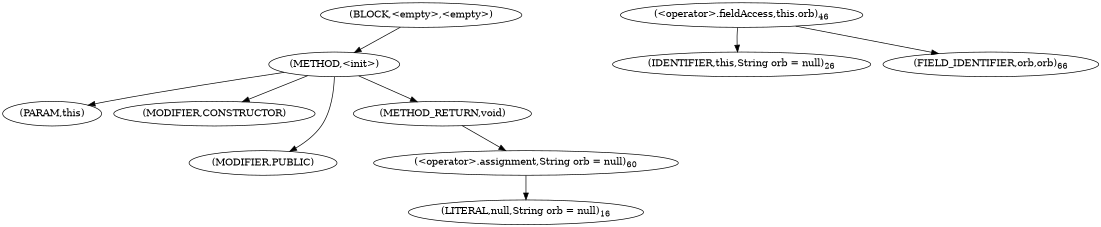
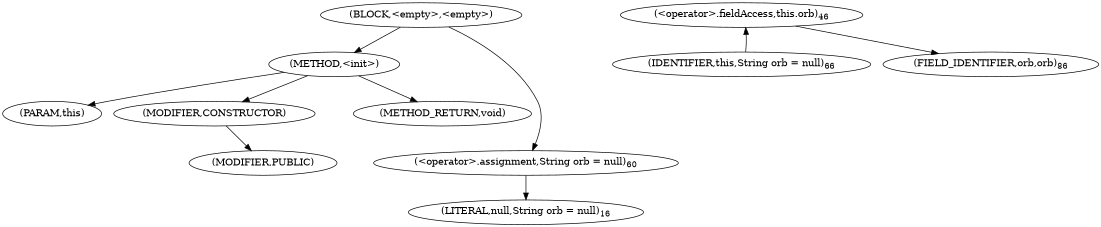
(737, 36) -> (746, 43)
(830, 63) -> (830, 63)
(1063, 63) -> (1063, 63)
(326, 118) -> (236, 136)
(481, 136) -> (516, 72)
